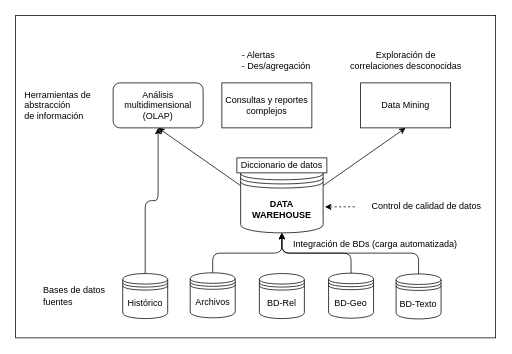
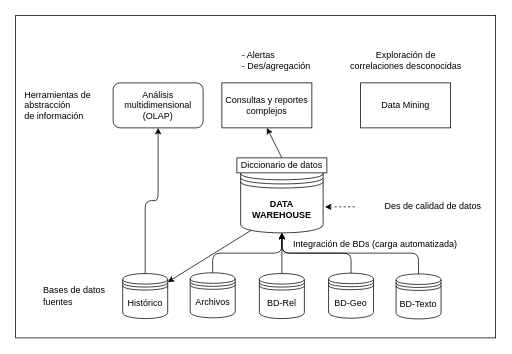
none -> (275, 145)
(201, 158) -> none
(362, 158) -> (211, 255)
(421, 207) -> (430, 207)
none -> (282, 265)
